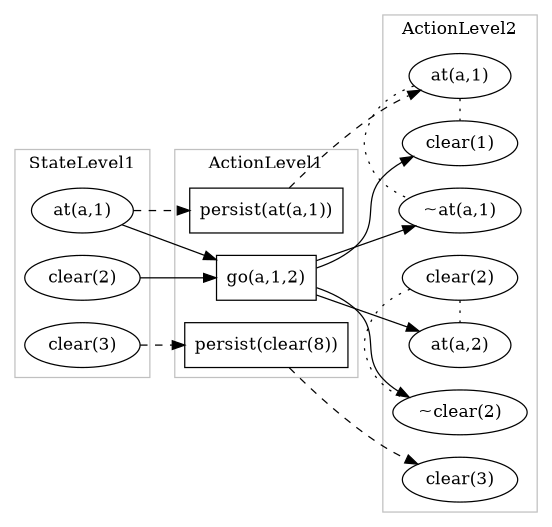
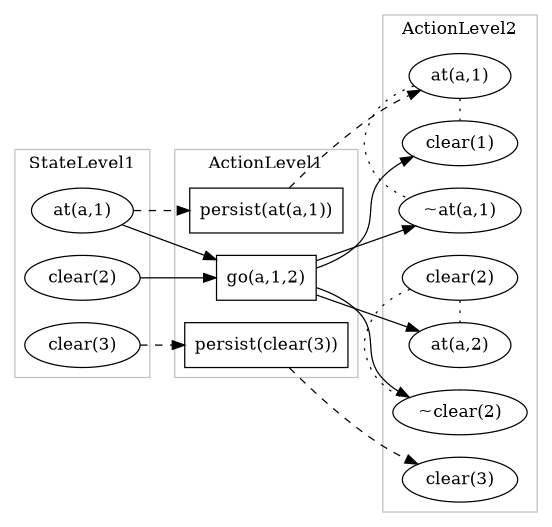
(266, 345) -> (266, 345)
